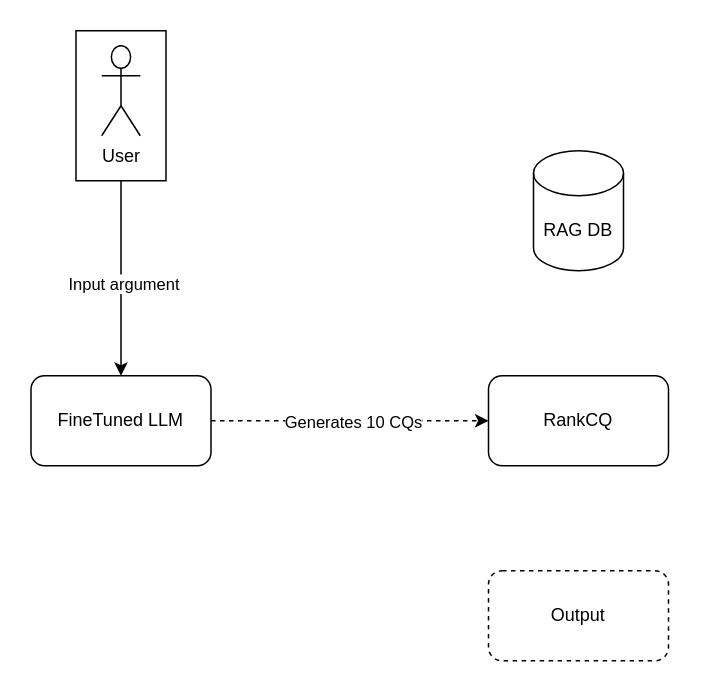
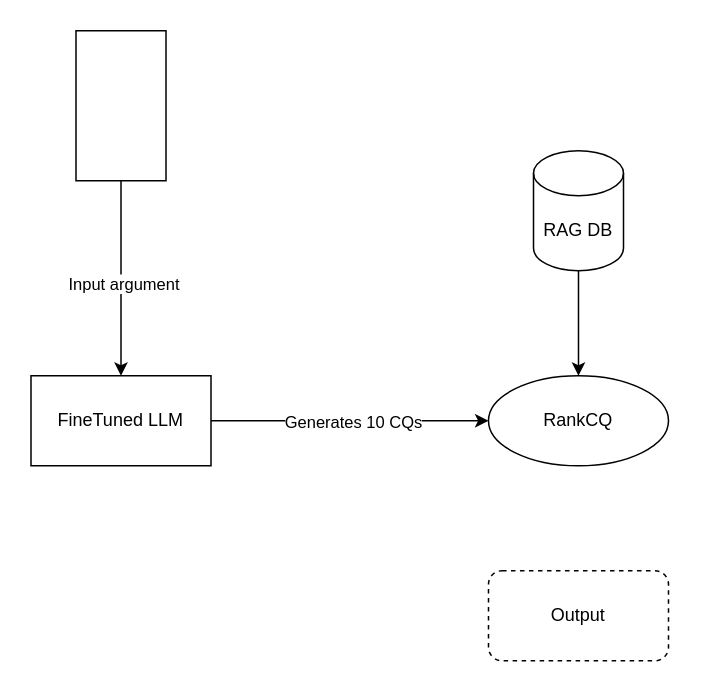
(121, 91) -> none
none -> (578, 318)
(121, 421) -> (121, 421)
(248, 421) -> (248, 421)
(578, 421) -> (578, 421)
